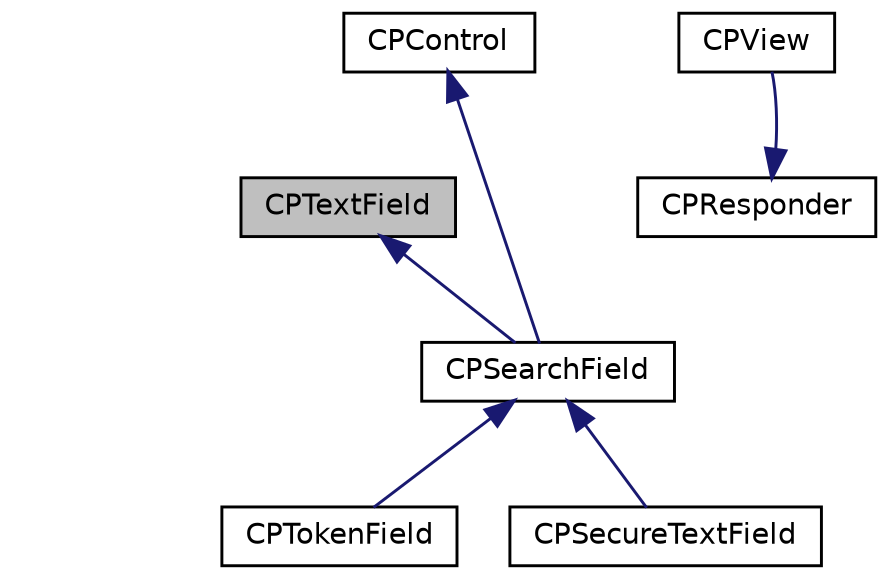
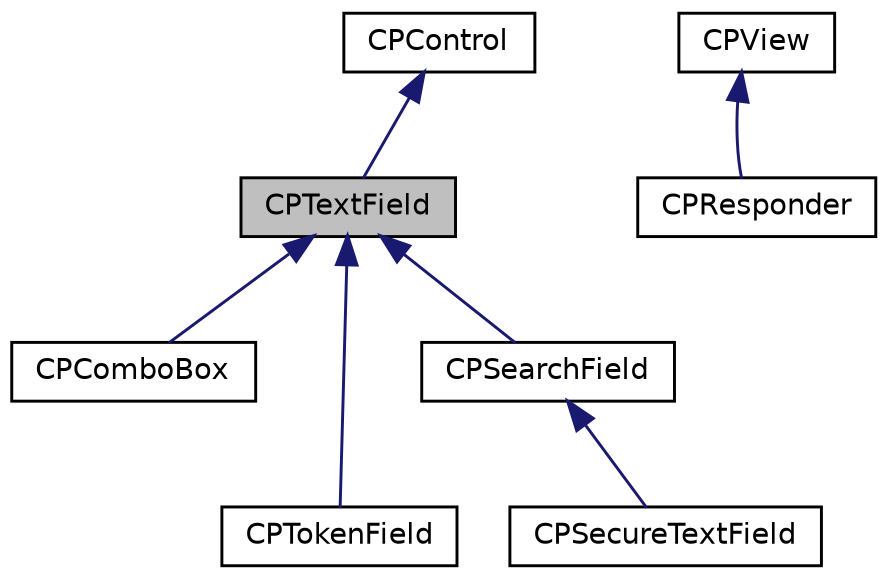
(776, 110) -> (737, 140)
(499, 222) -> (386, 138)
none -> (134, 372)
(432, 463) -> (343, 387)
